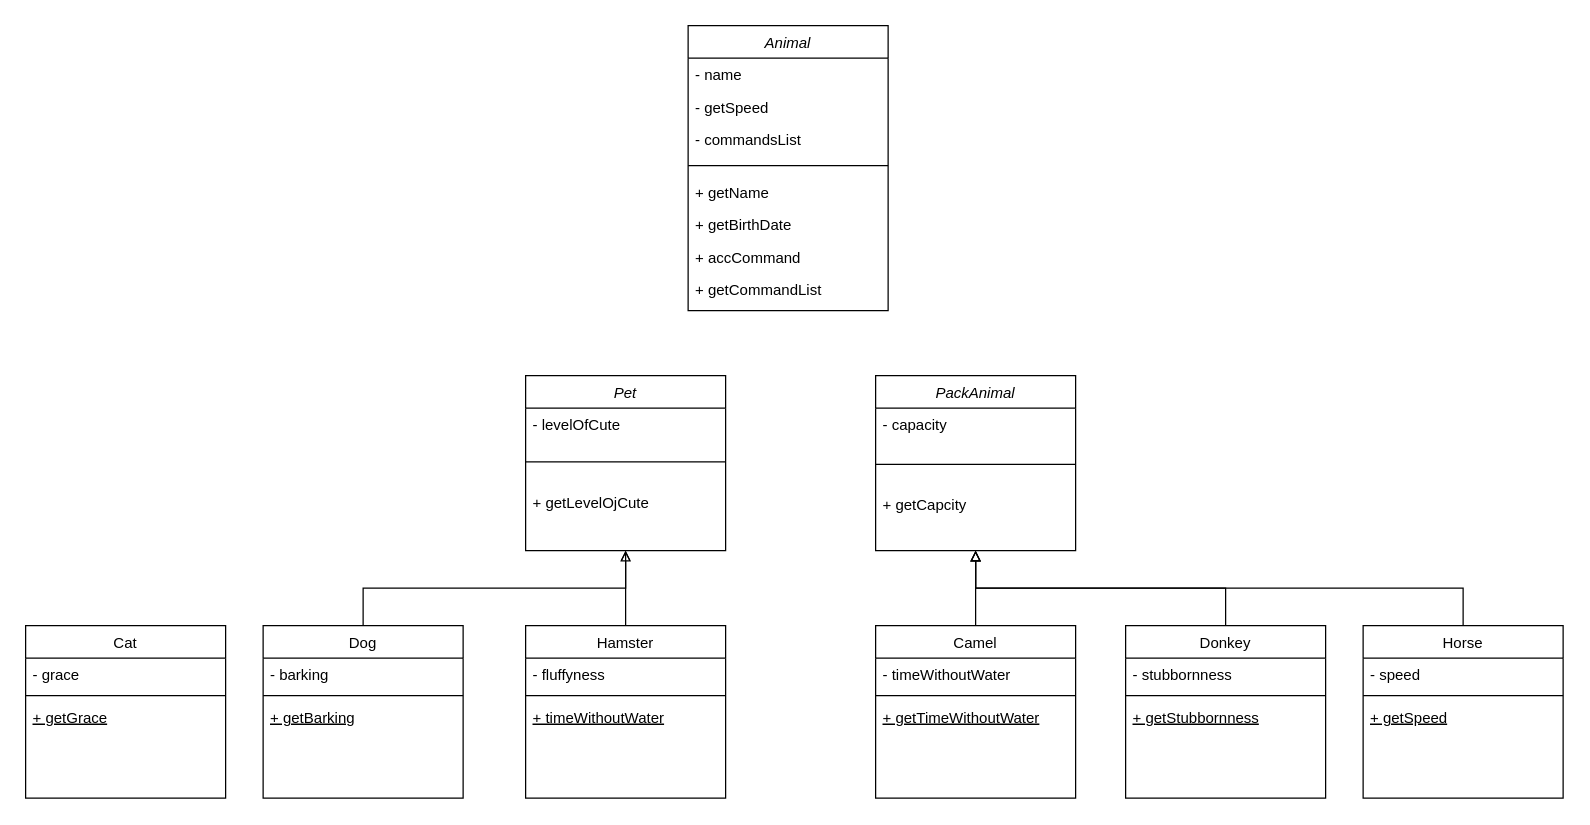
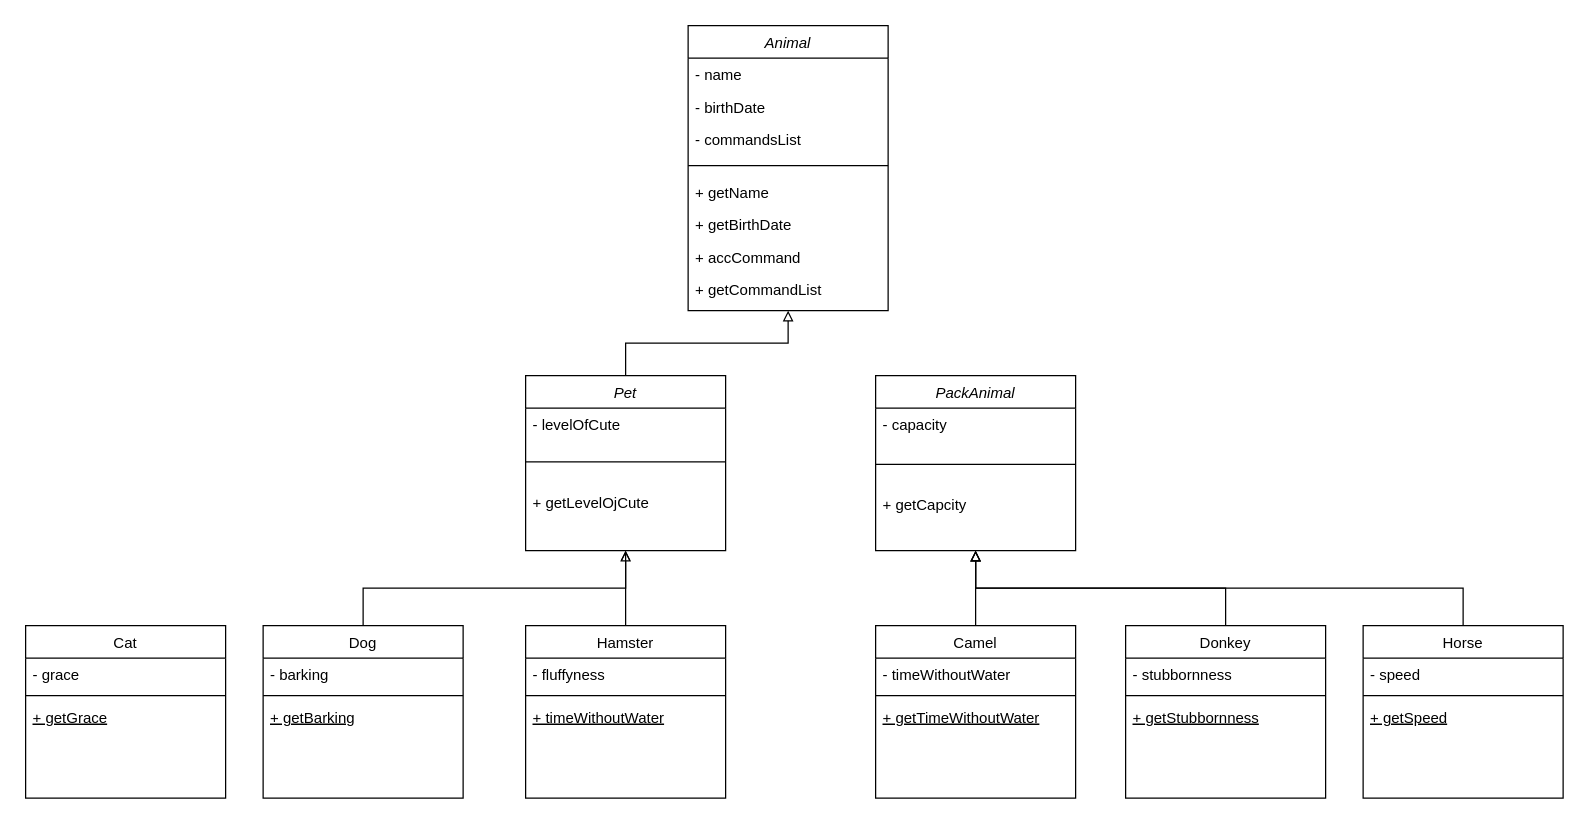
(735, 108) -> (737, 108)
none -> (702, 343)
